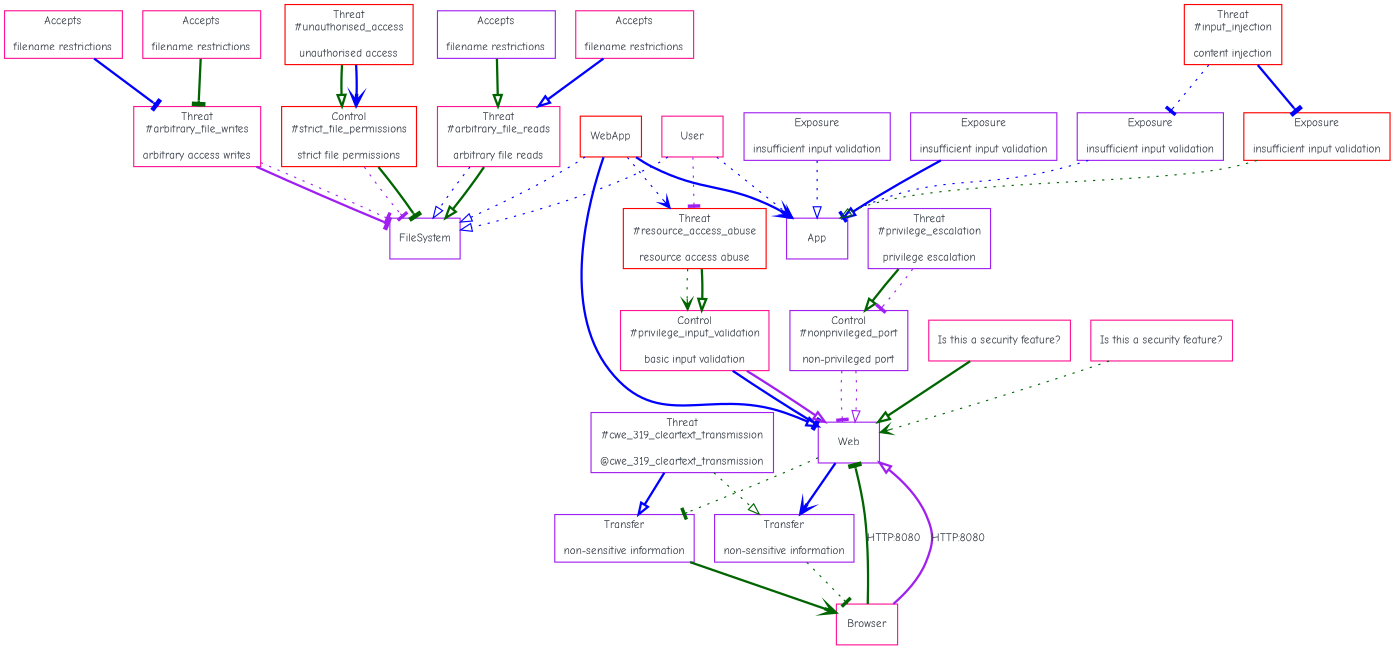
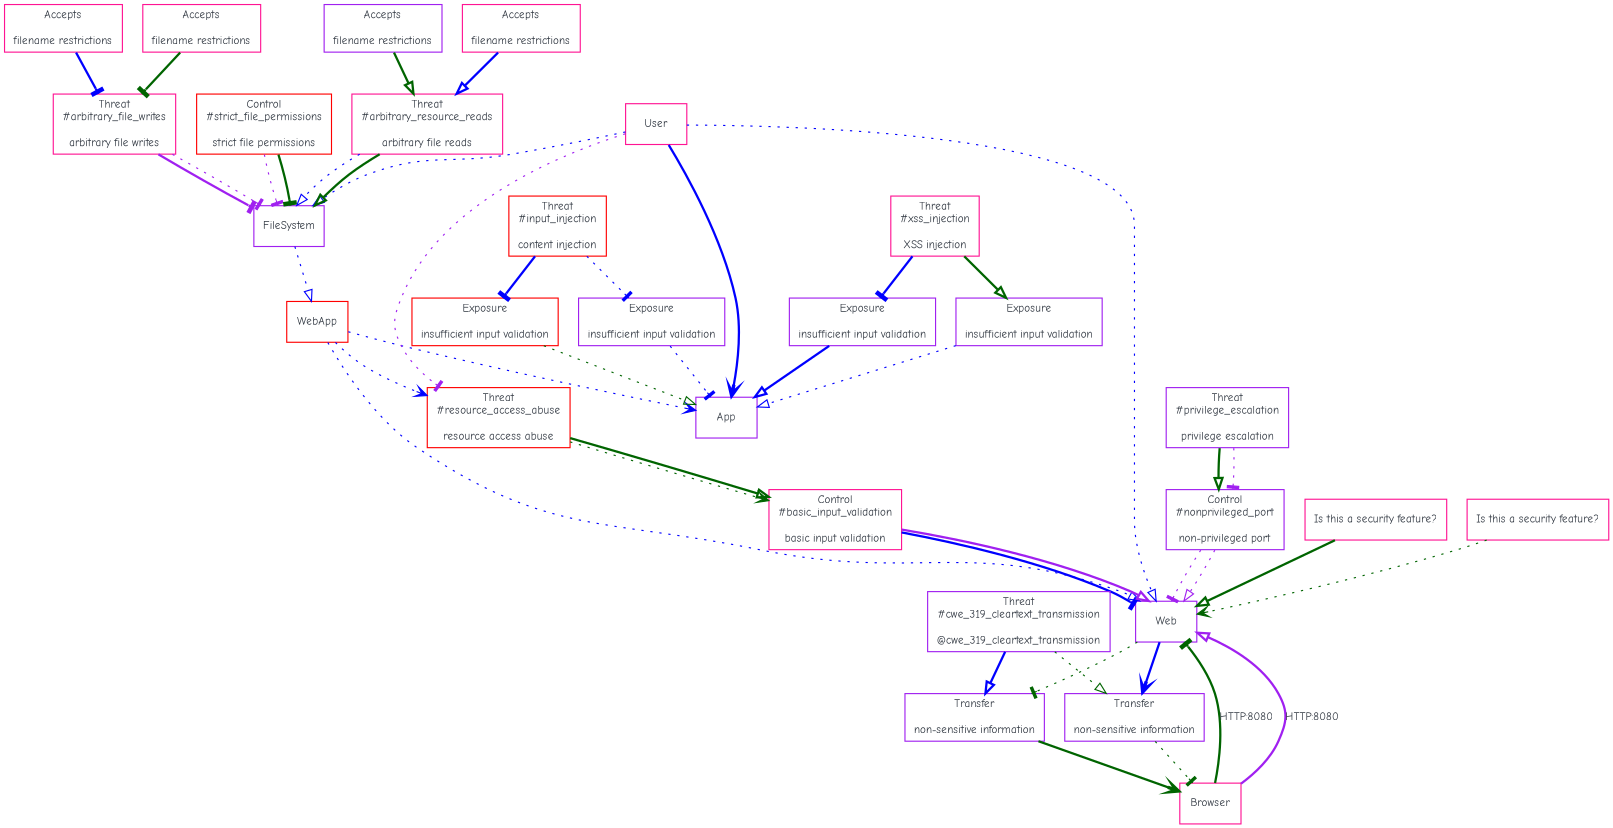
(349, 35) -> none
(197, 137) -> (114, 124)
(499, 137) -> (427, 124)
(750, 184) -> (724, 260)
none -> (1102, 184)
(708, 186) -> (516, 372)
(529, 189) -> (302, 269)
none -> (935, 226)
(695, 341) -> (835, 520)
(607, 366) -> (698, 539)
